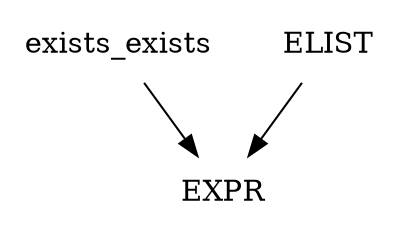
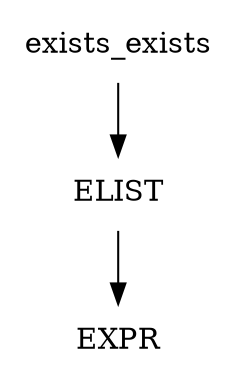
(165, 111) -> (118, 109)
